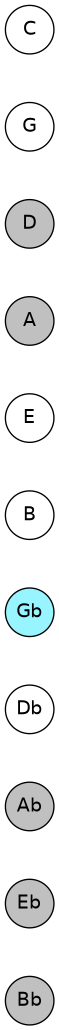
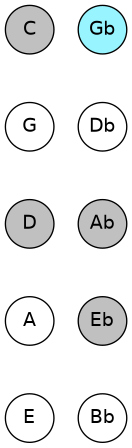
(30, 30) -> (30, 30)
(30, 321) -> (30, 321)
(30, 515) -> none
(30, 1001) -> (102, 418)
